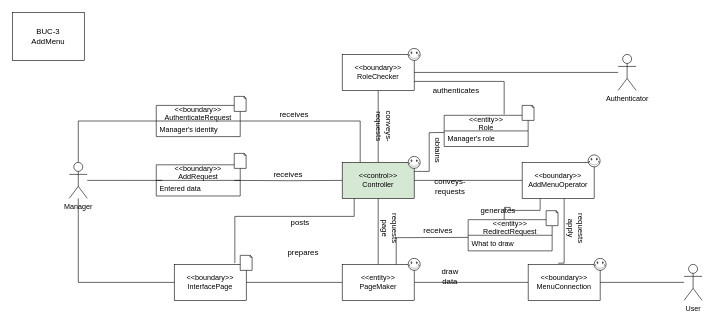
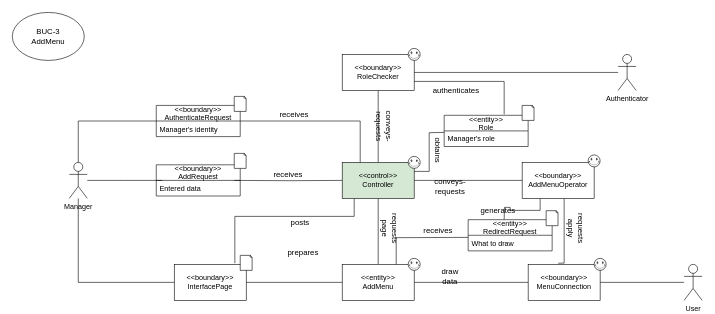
(48, 36) -> (48, 36)
(378, 282) -> (378, 282)
